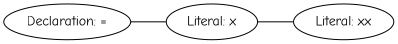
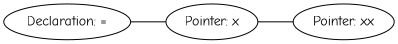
(212, 22) -> (212, 22)
(344, 22) -> (344, 22)
